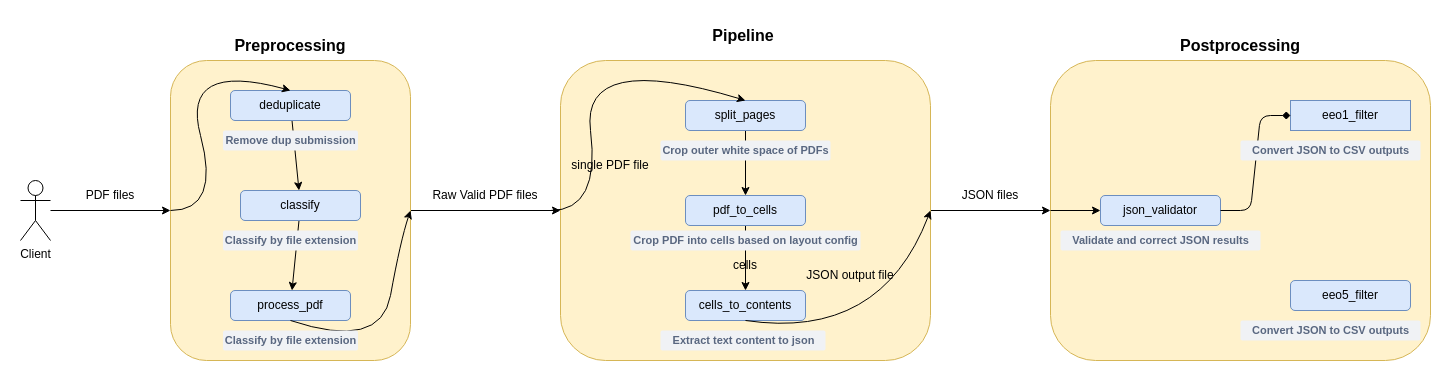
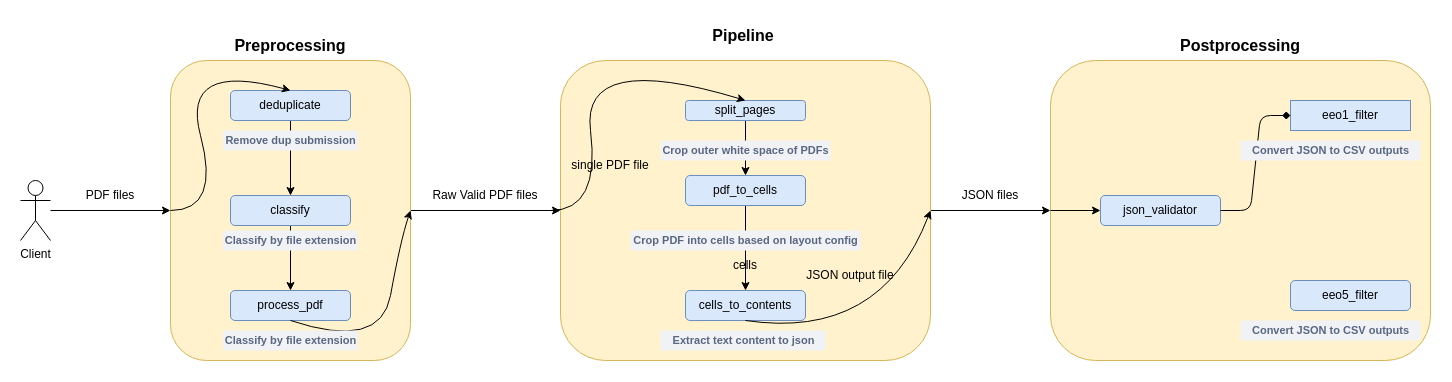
(746, 116) -> (746, 111)
(301, 206) -> (291, 211)
(746, 211) -> (746, 191)
(1161, 241) -> none
